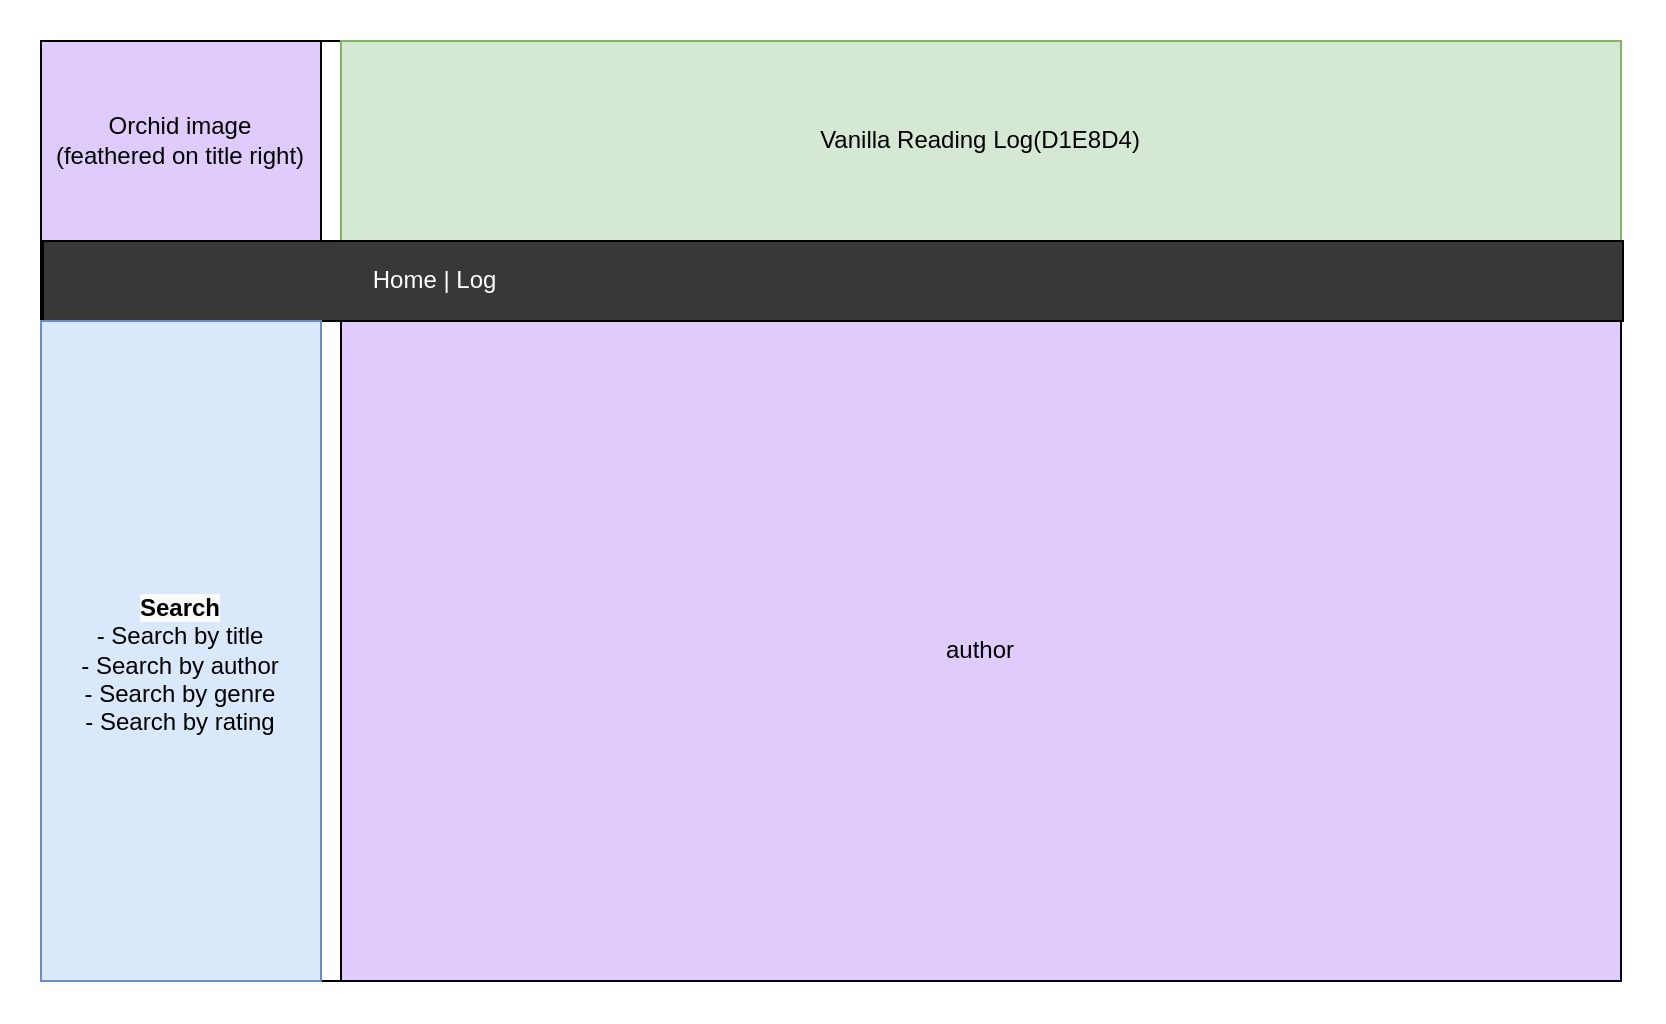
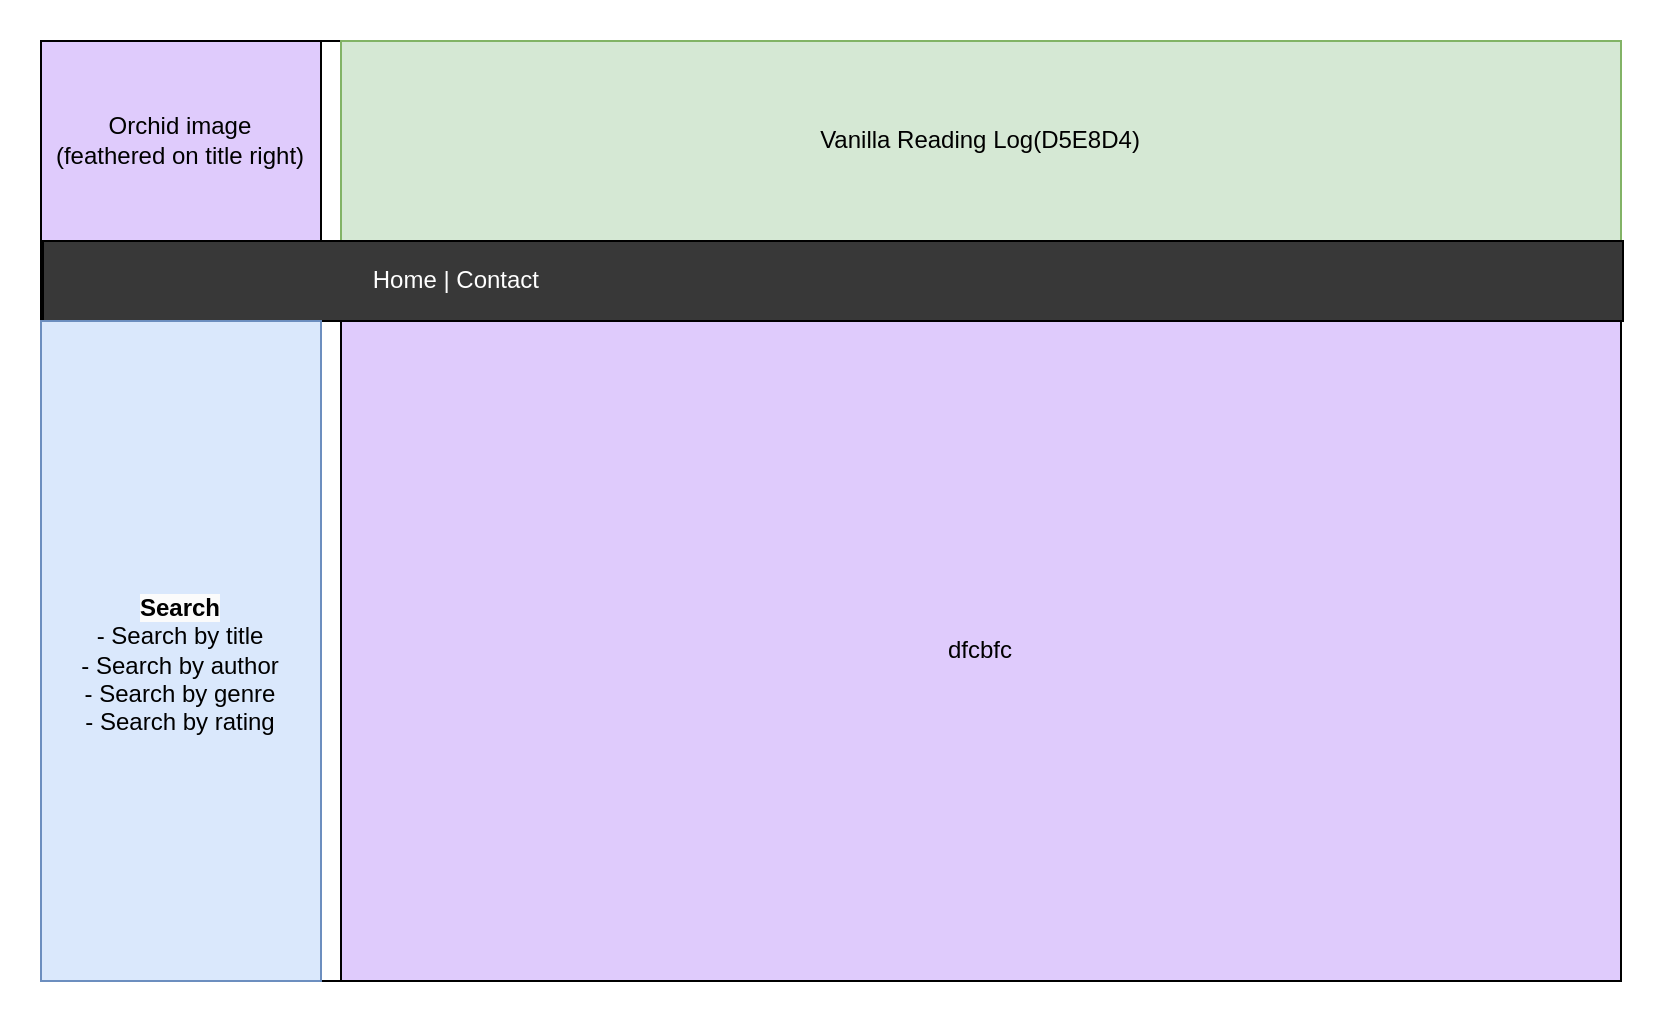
(981, 141) -> (981, 141)
(105, 281) -> (132, 281)
(981, 651) -> (981, 651)
